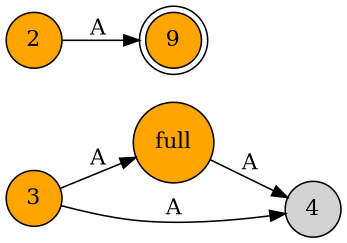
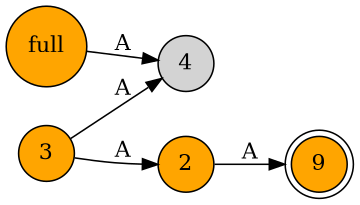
(91, 176) -> (108, 162)
